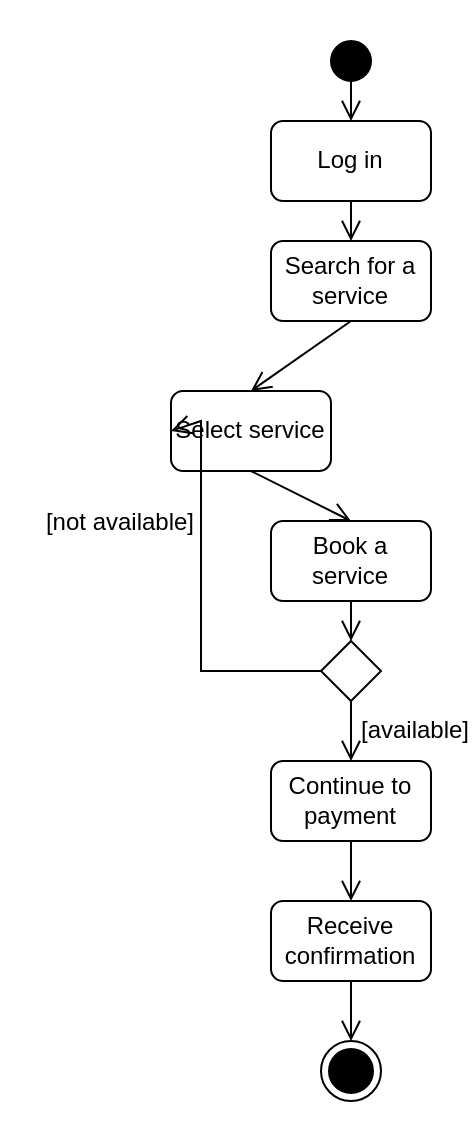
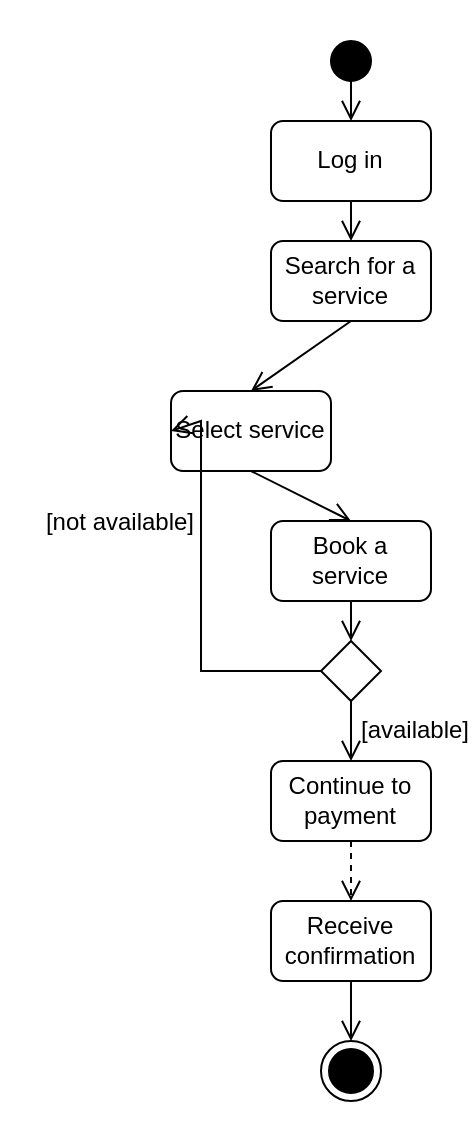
(351, 866) -> (351, 866)
